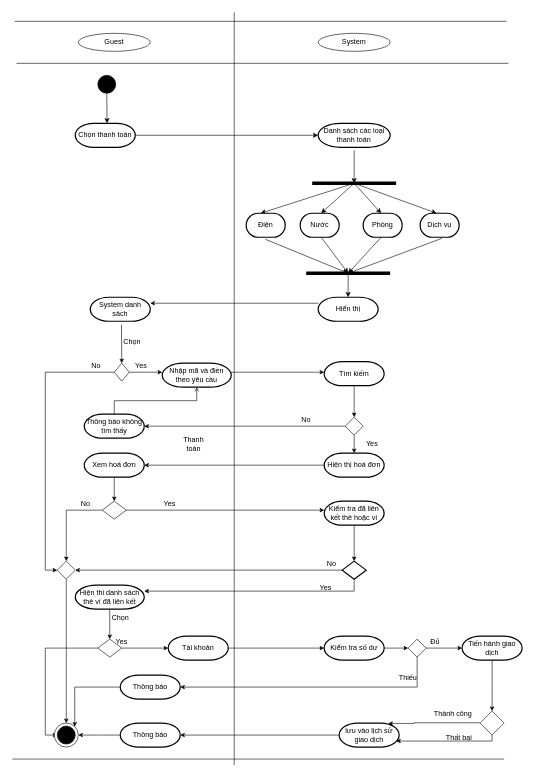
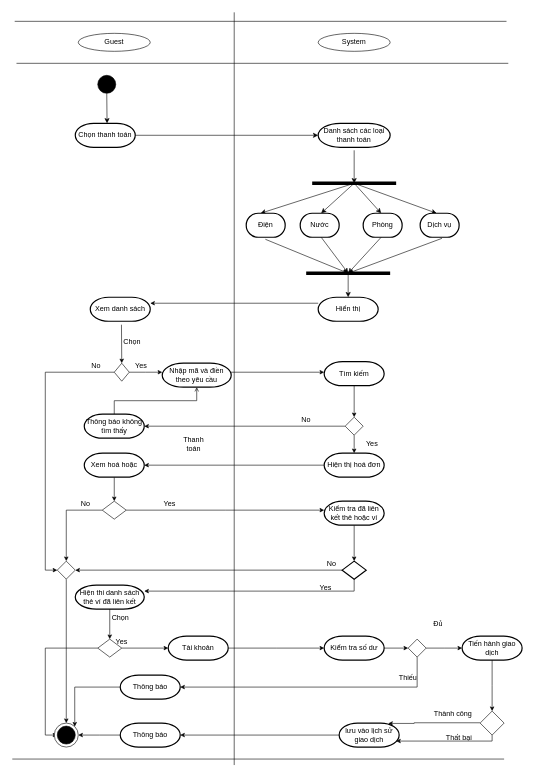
(120, 309) -> (120, 309)
(114, 465) -> (114, 465)
(435, 642) -> (438, 624)
